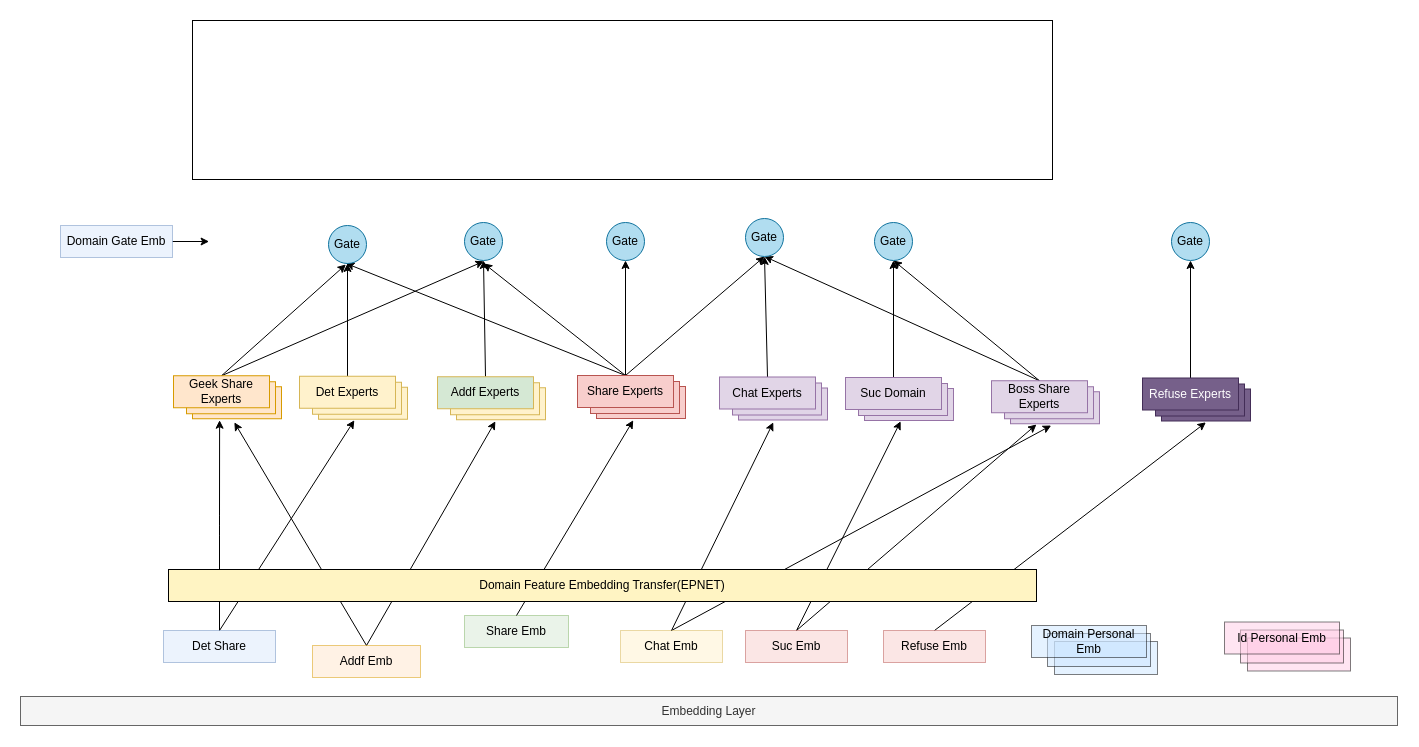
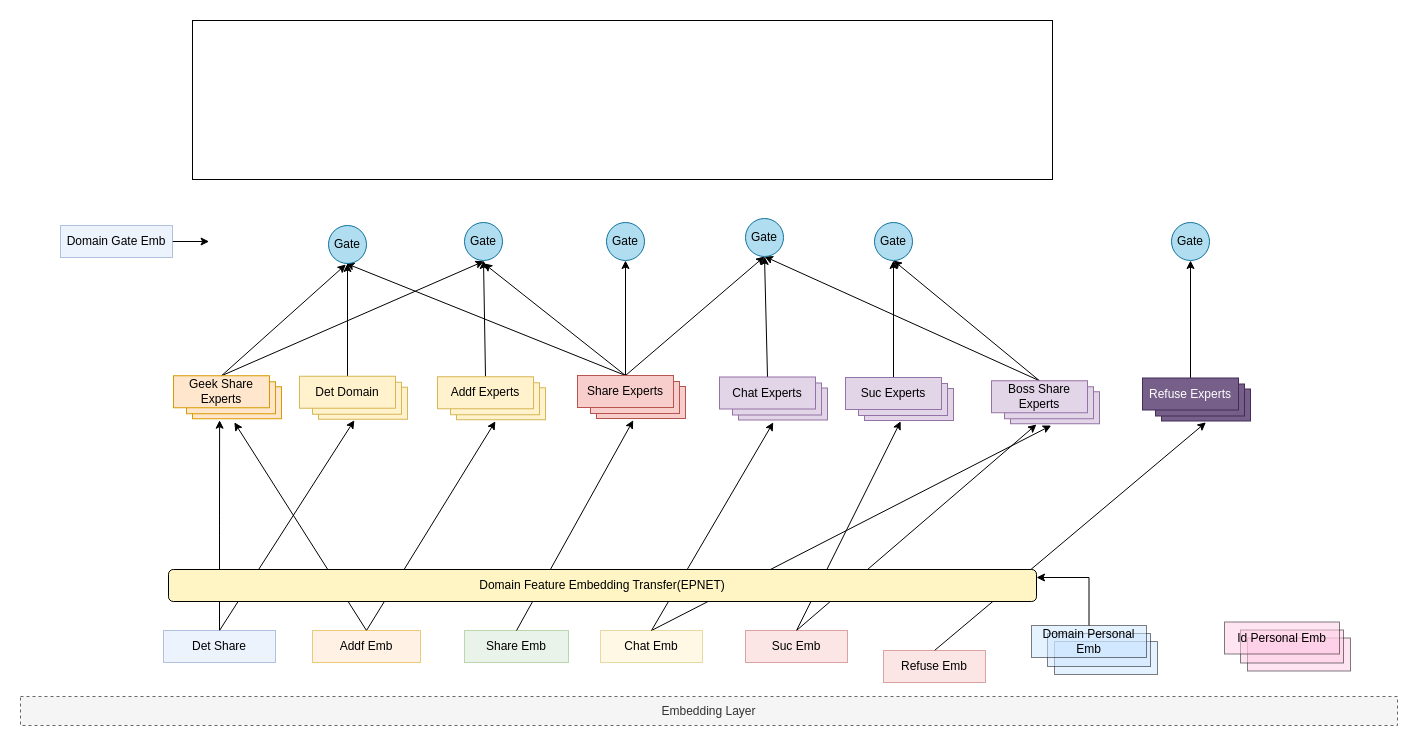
(348, 393) -> (348, 393)
(486, 393) -> (486, 393)
(894, 394) -> (894, 394)
none -> (1089, 579)
(603, 586) -> (603, 586)
(517, 632) -> (517, 647)
(672, 647) -> (652, 647)
(935, 647) -> (935, 667)
(367, 662) -> (367, 647)
(709, 711) -> (709, 711)
